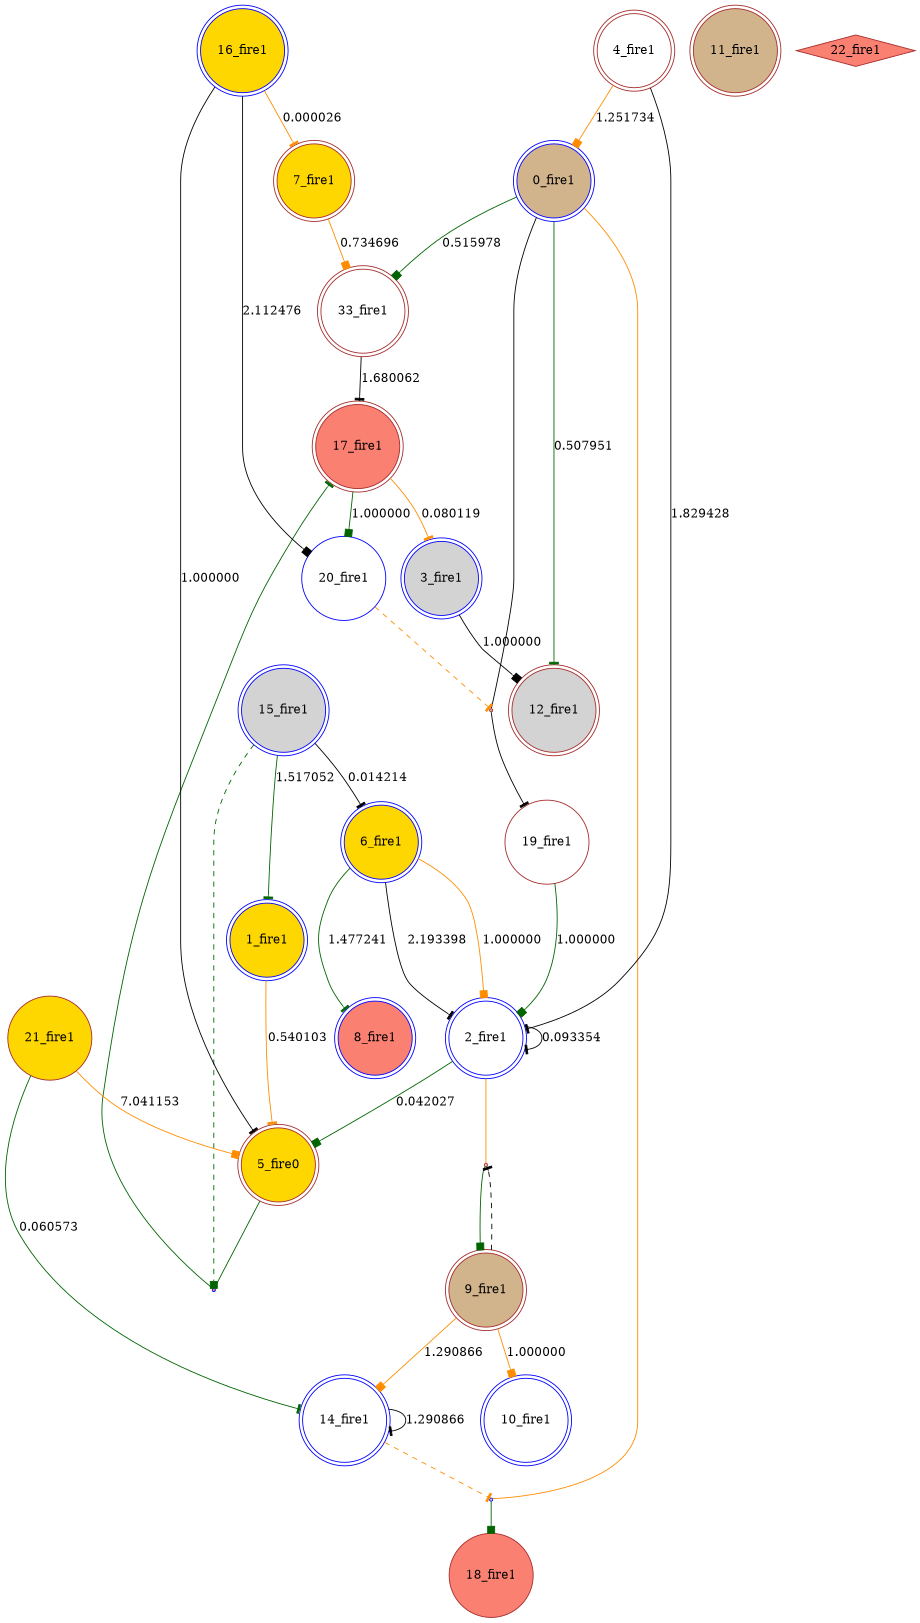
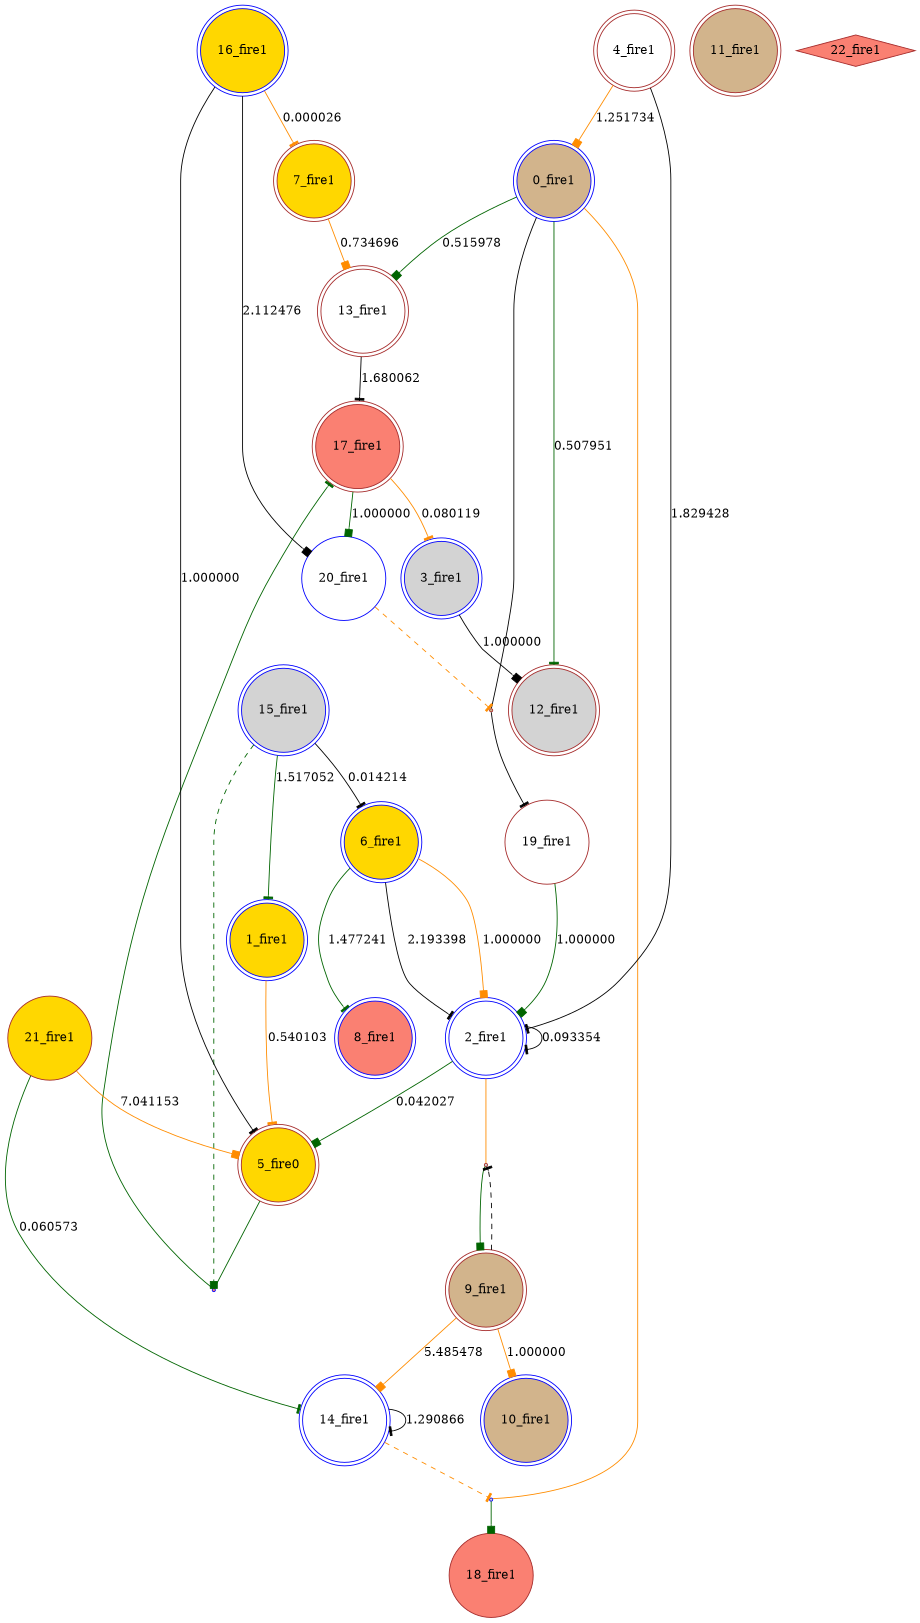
(363, 311) -> (363, 311)
(454, 1353) -> (454, 1353)
(526, 1420) -> (526, 1420)
